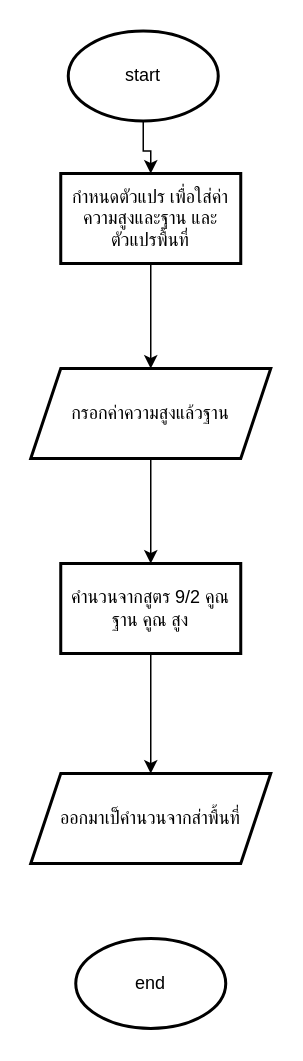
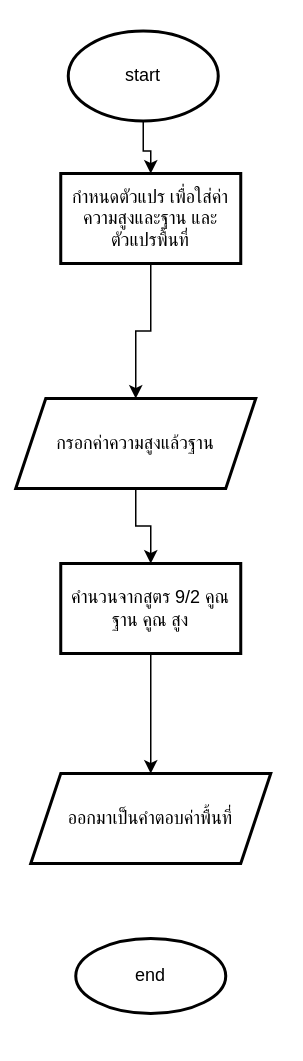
(151, 413) -> (136, 443)
(151, 818) -> (151, 818)
(151, 983) -> (151, 976)
